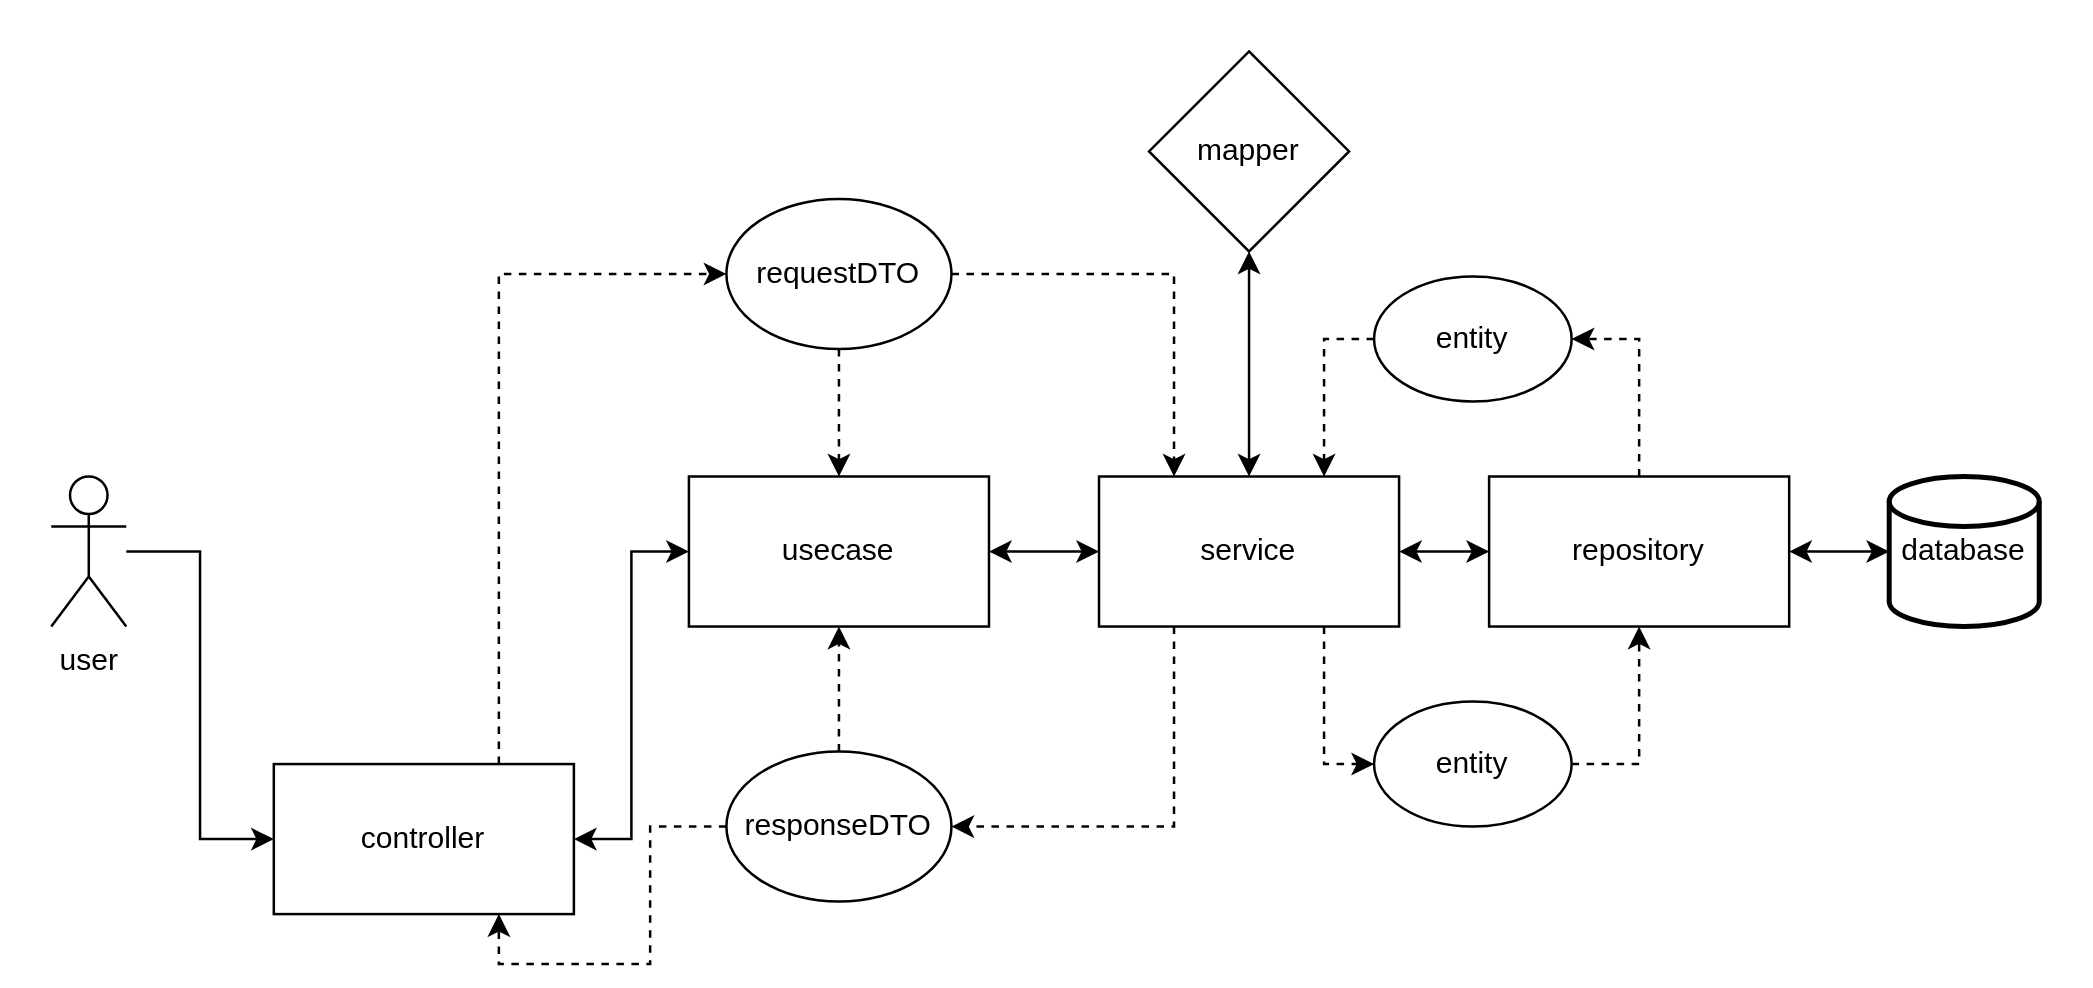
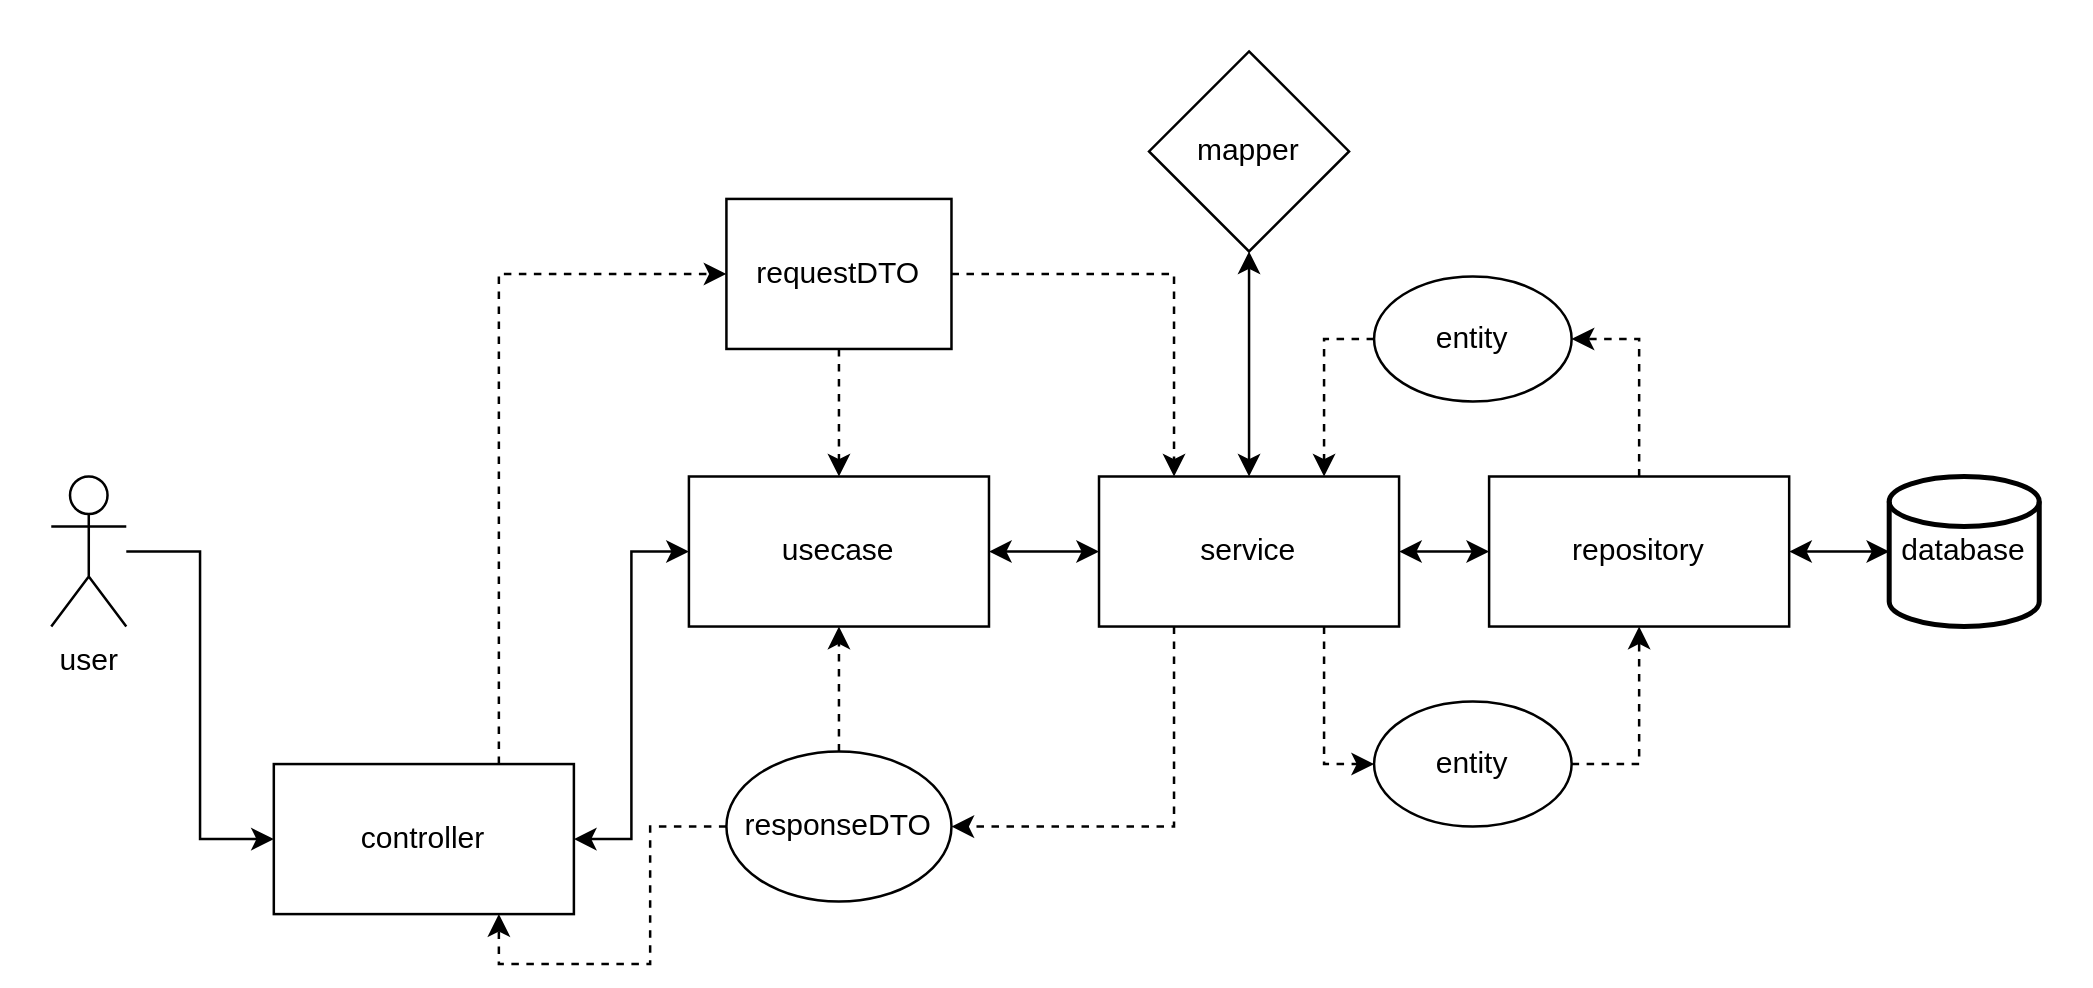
(839, 274) -> (839, 274)
